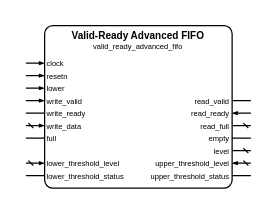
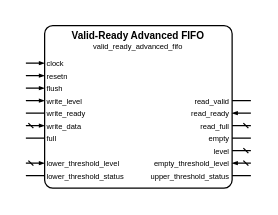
(56, 89) -> (56, 89)
(67, 102) -> (67, 102)
(188, 164) -> (188, 164)
